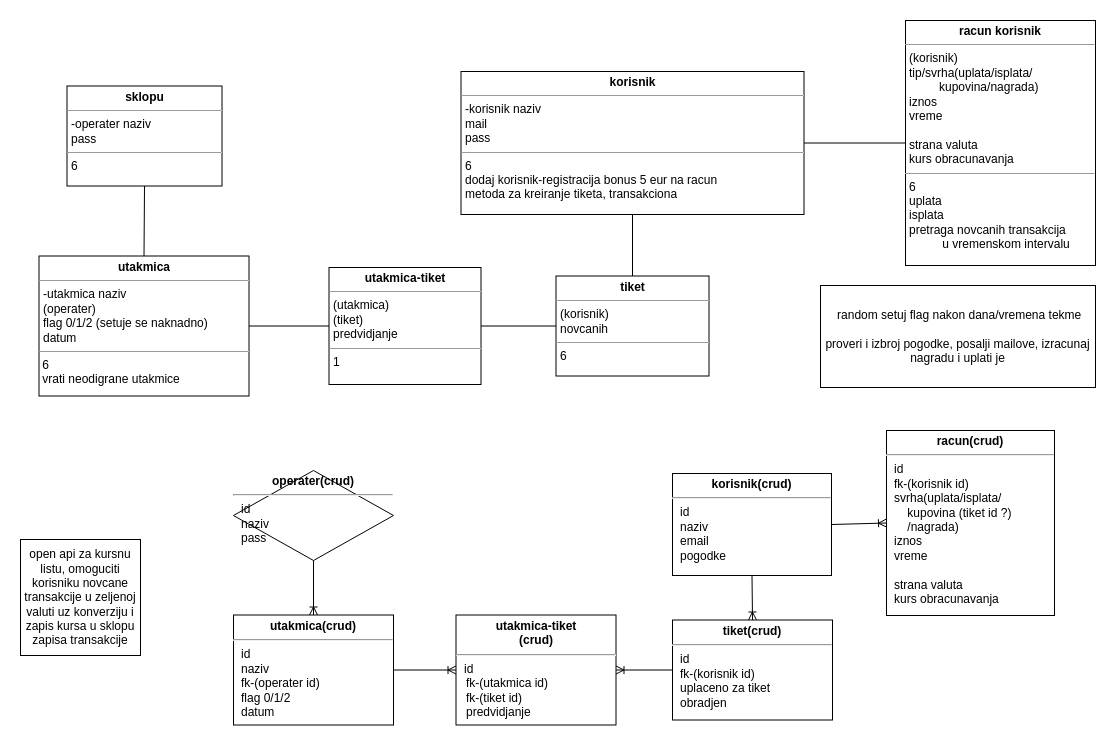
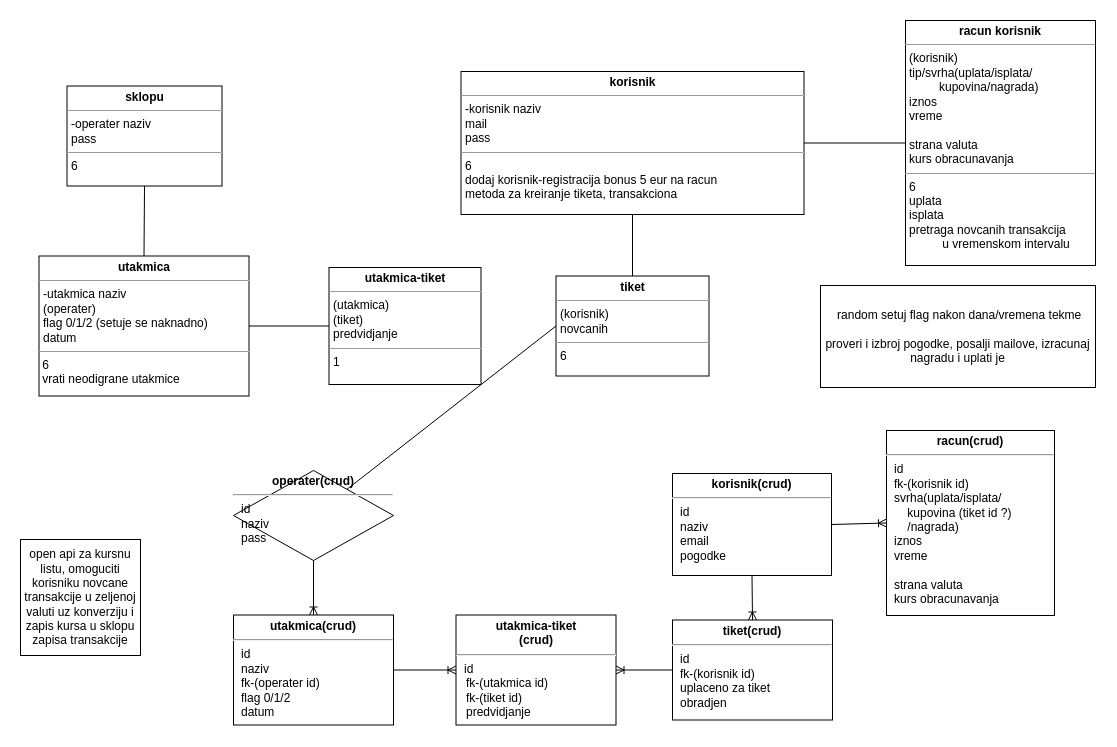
(519, 326) -> (452, 407)
